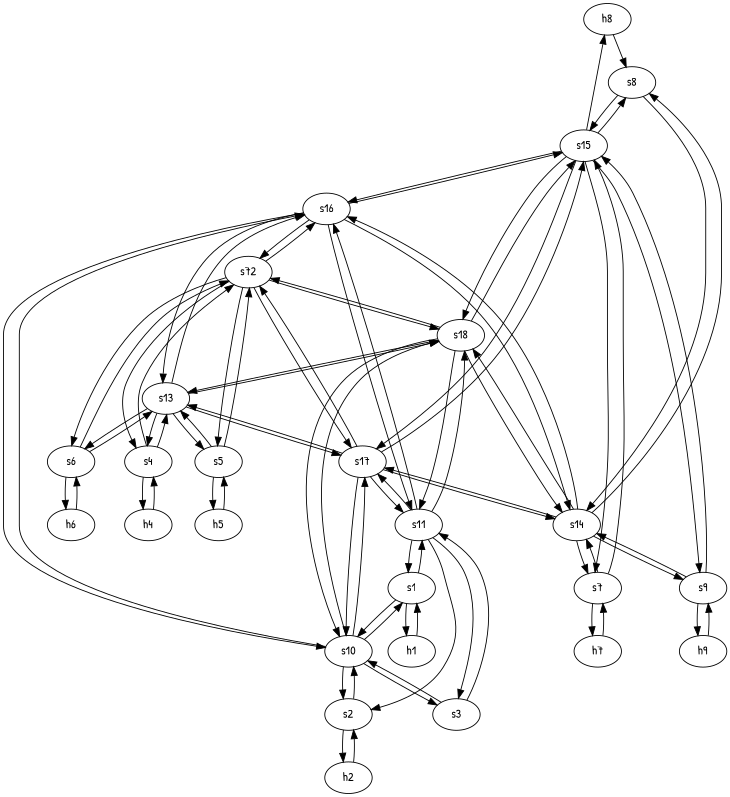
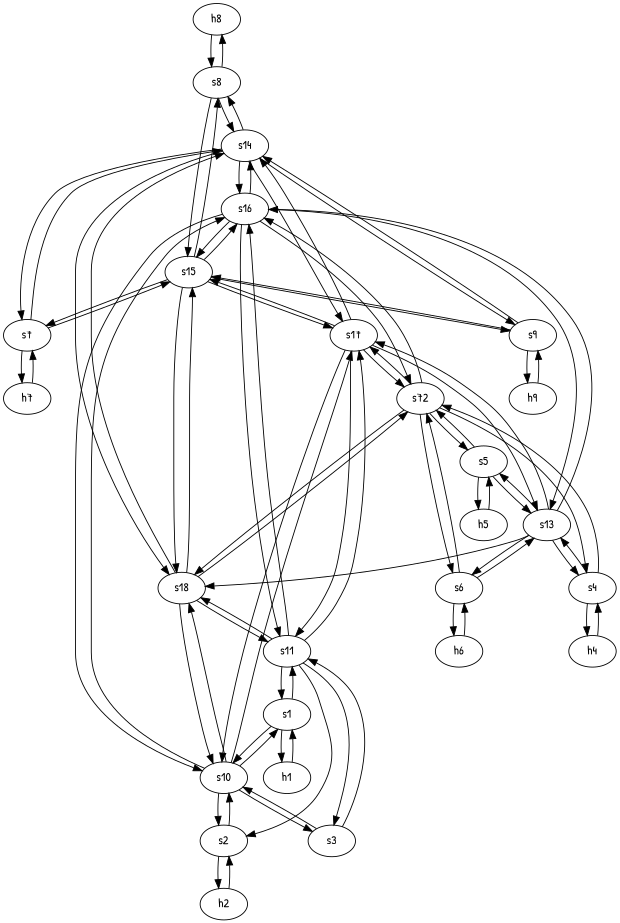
(595, 87) -> (223, 55)
(317, 365) -> none
